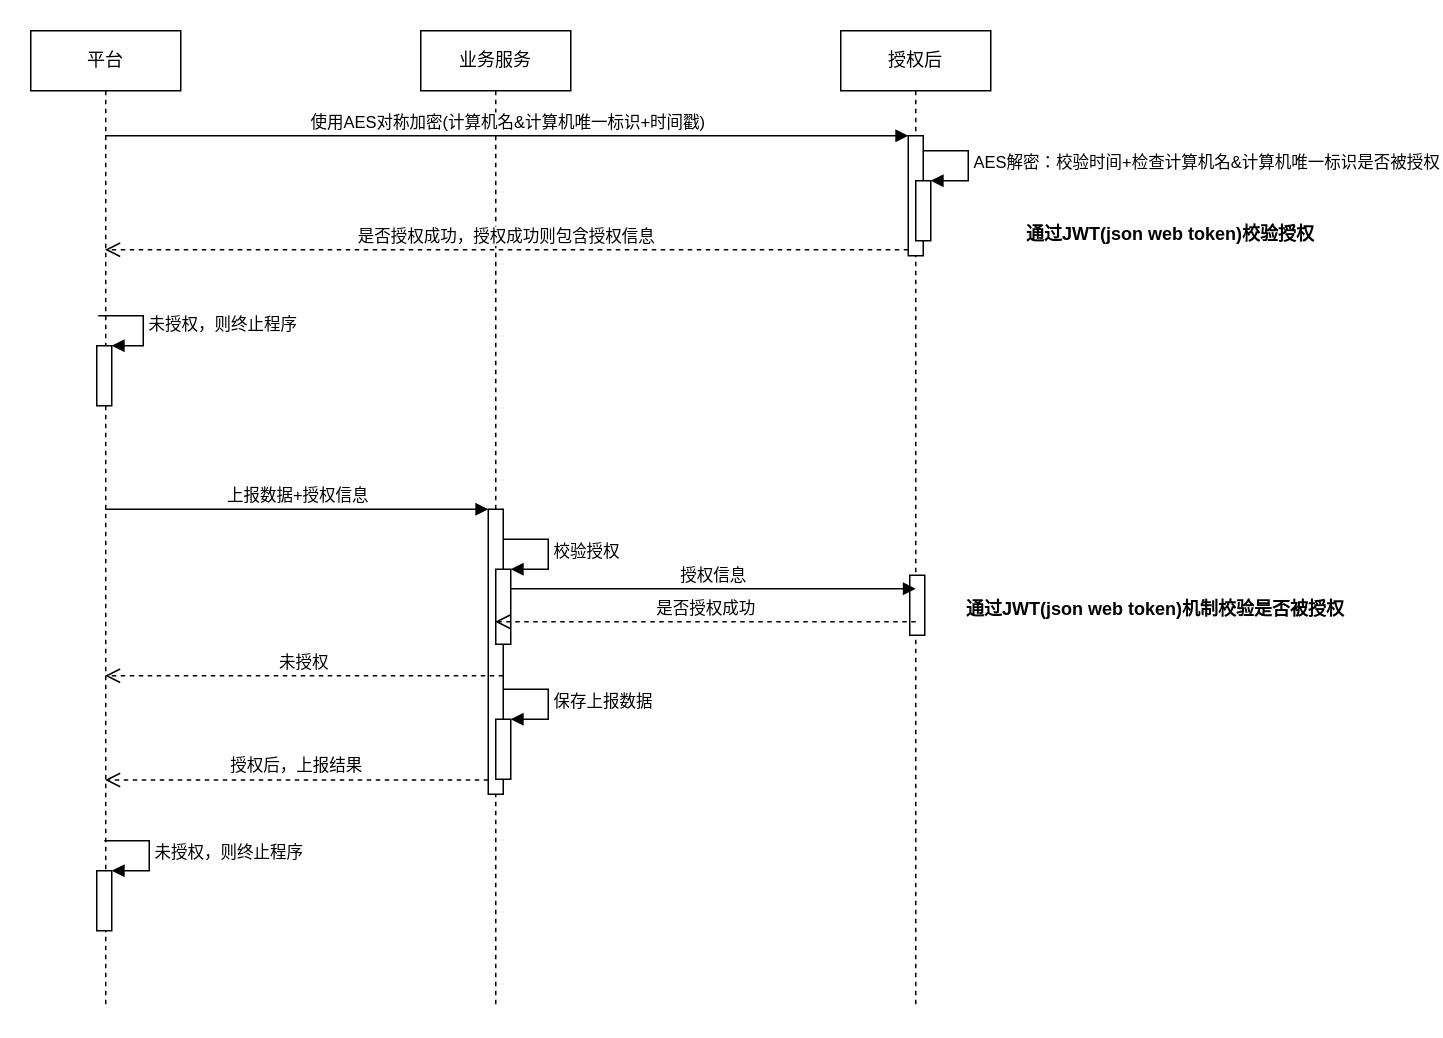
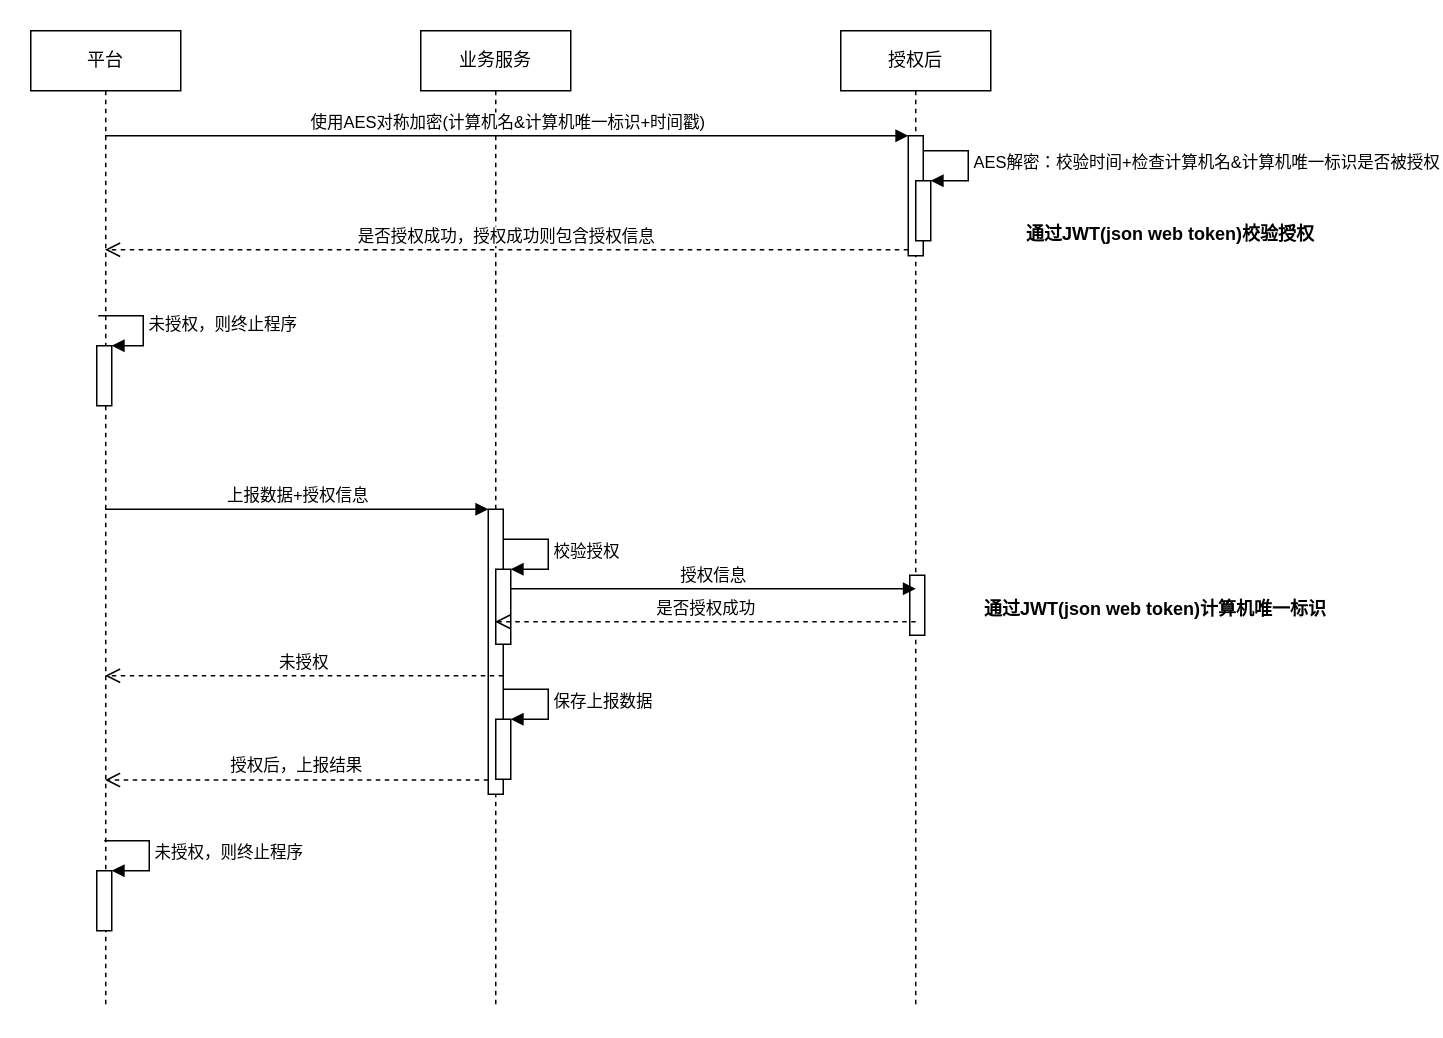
(1155, 609) -> (1155, 609)
